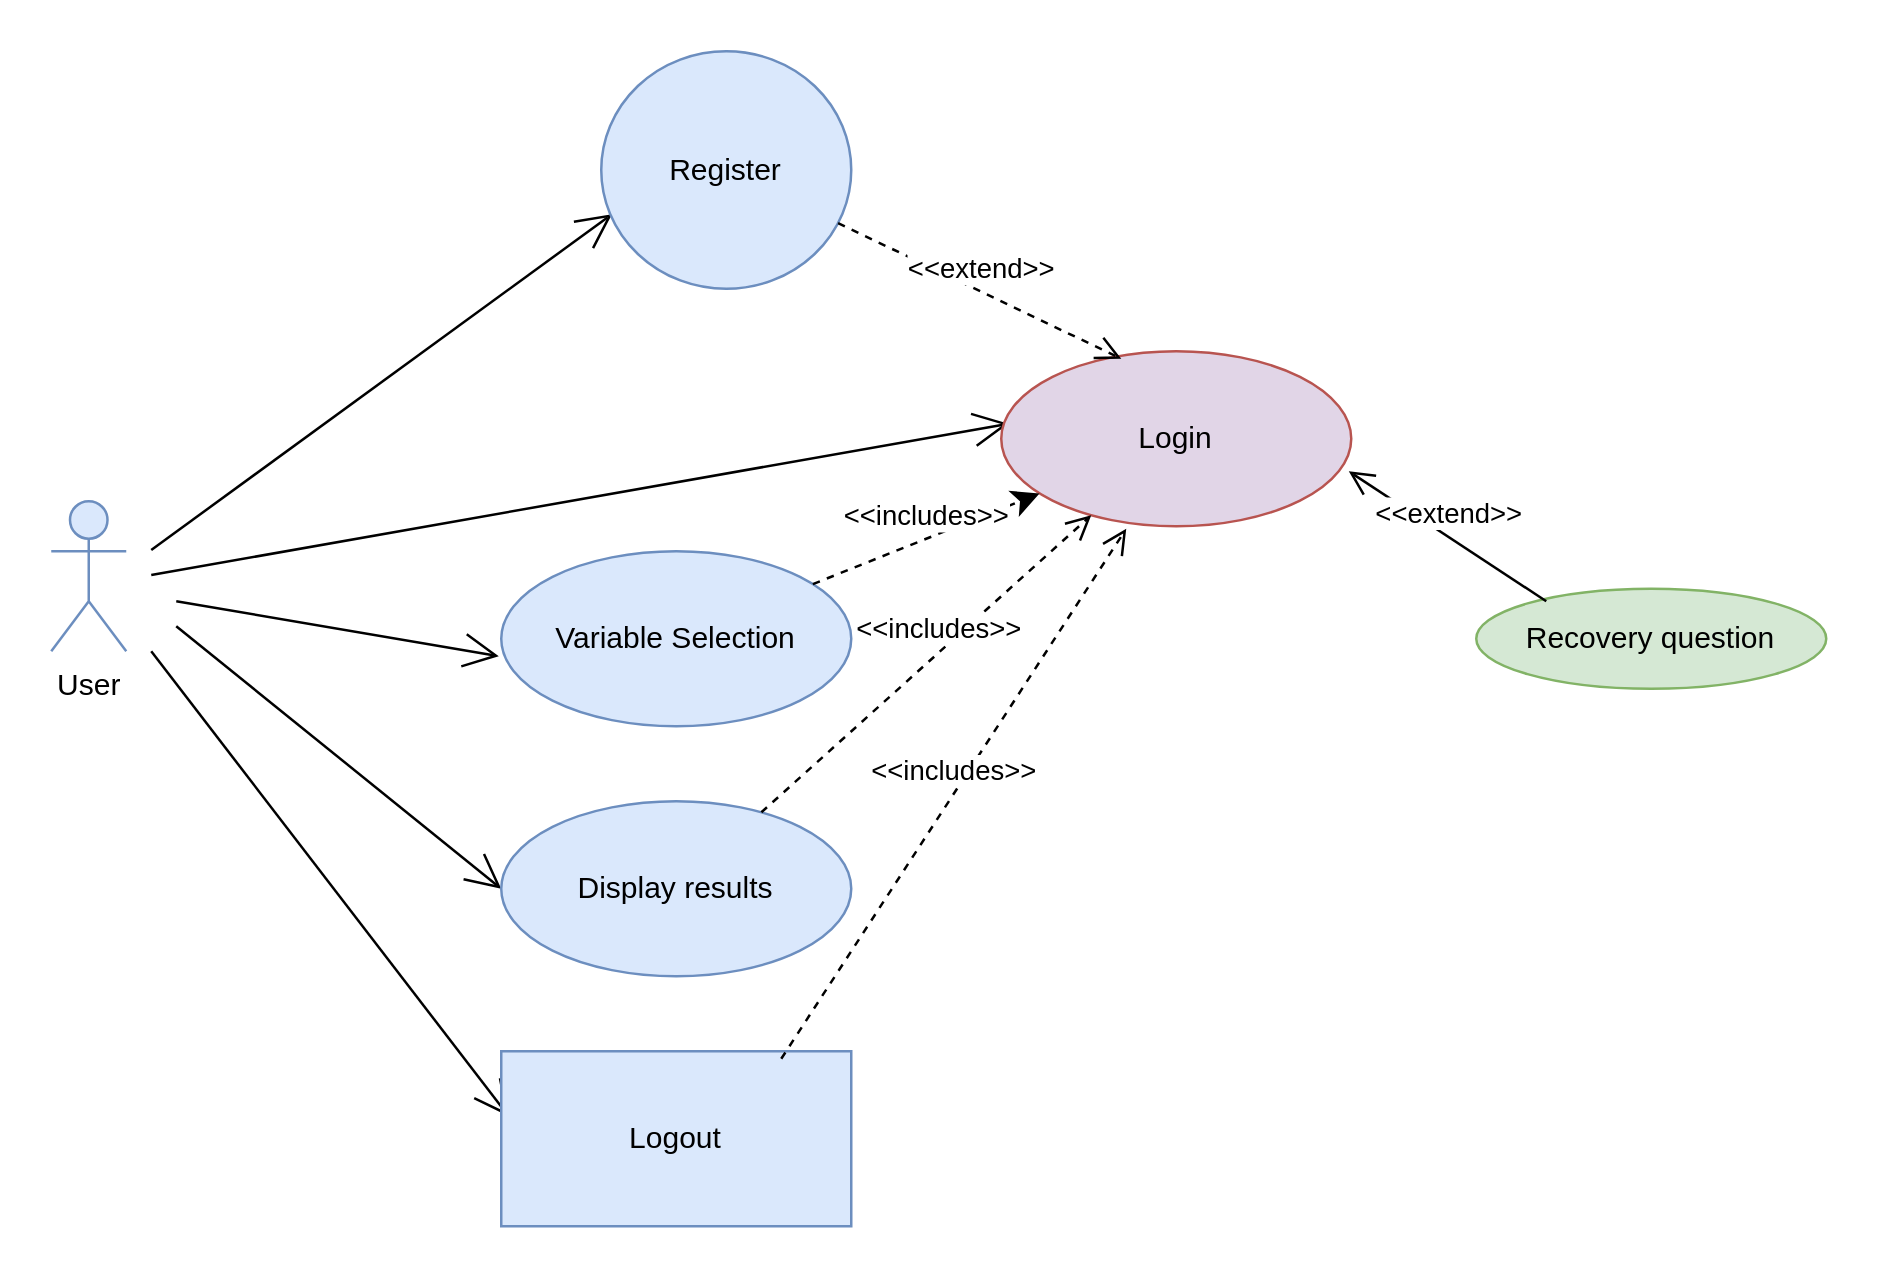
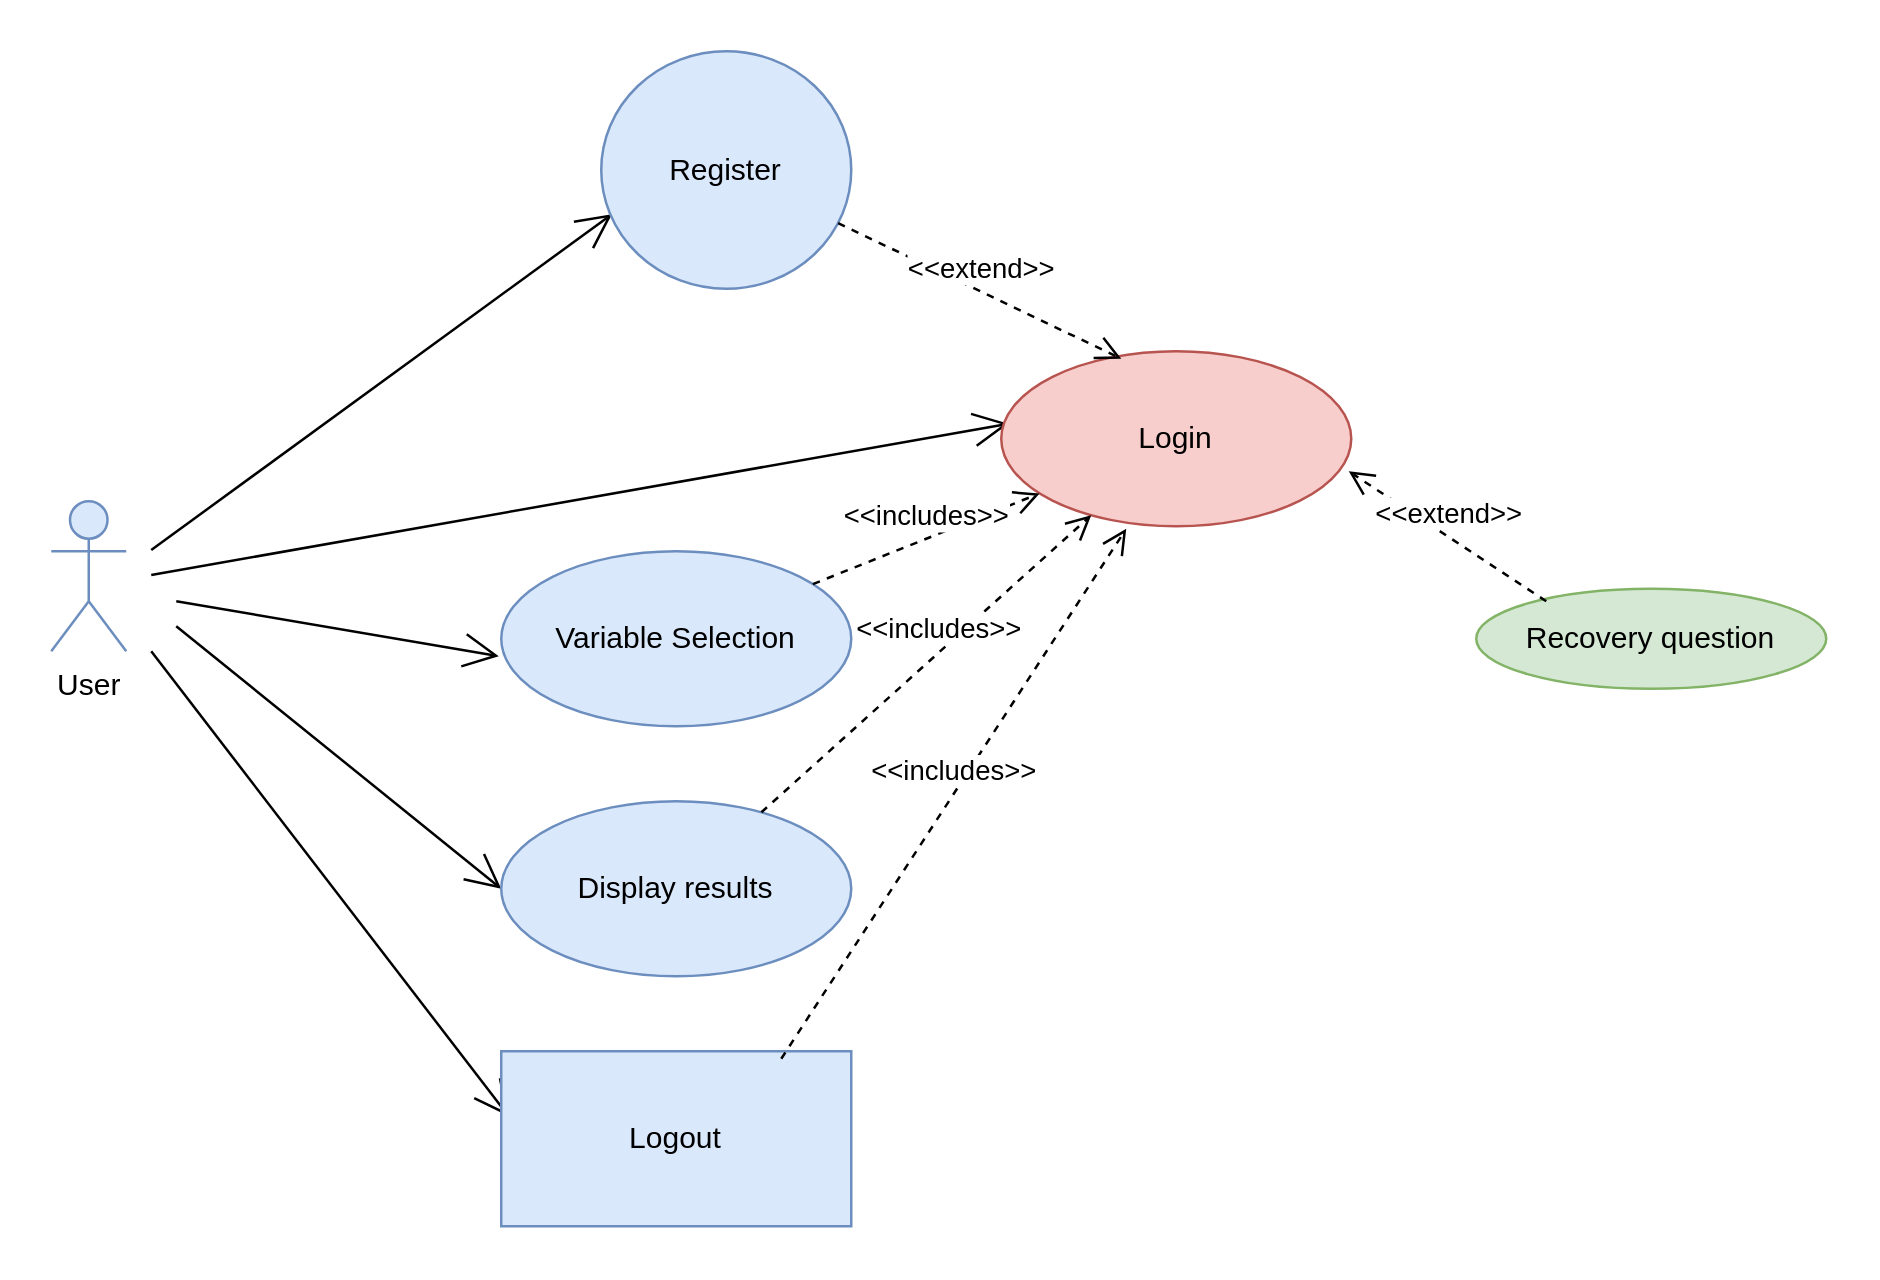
(1176, 439) -> (1176, 439)
(1019, 501) -> (1026, 499)
(1488, 563) -> (1488, 563)
